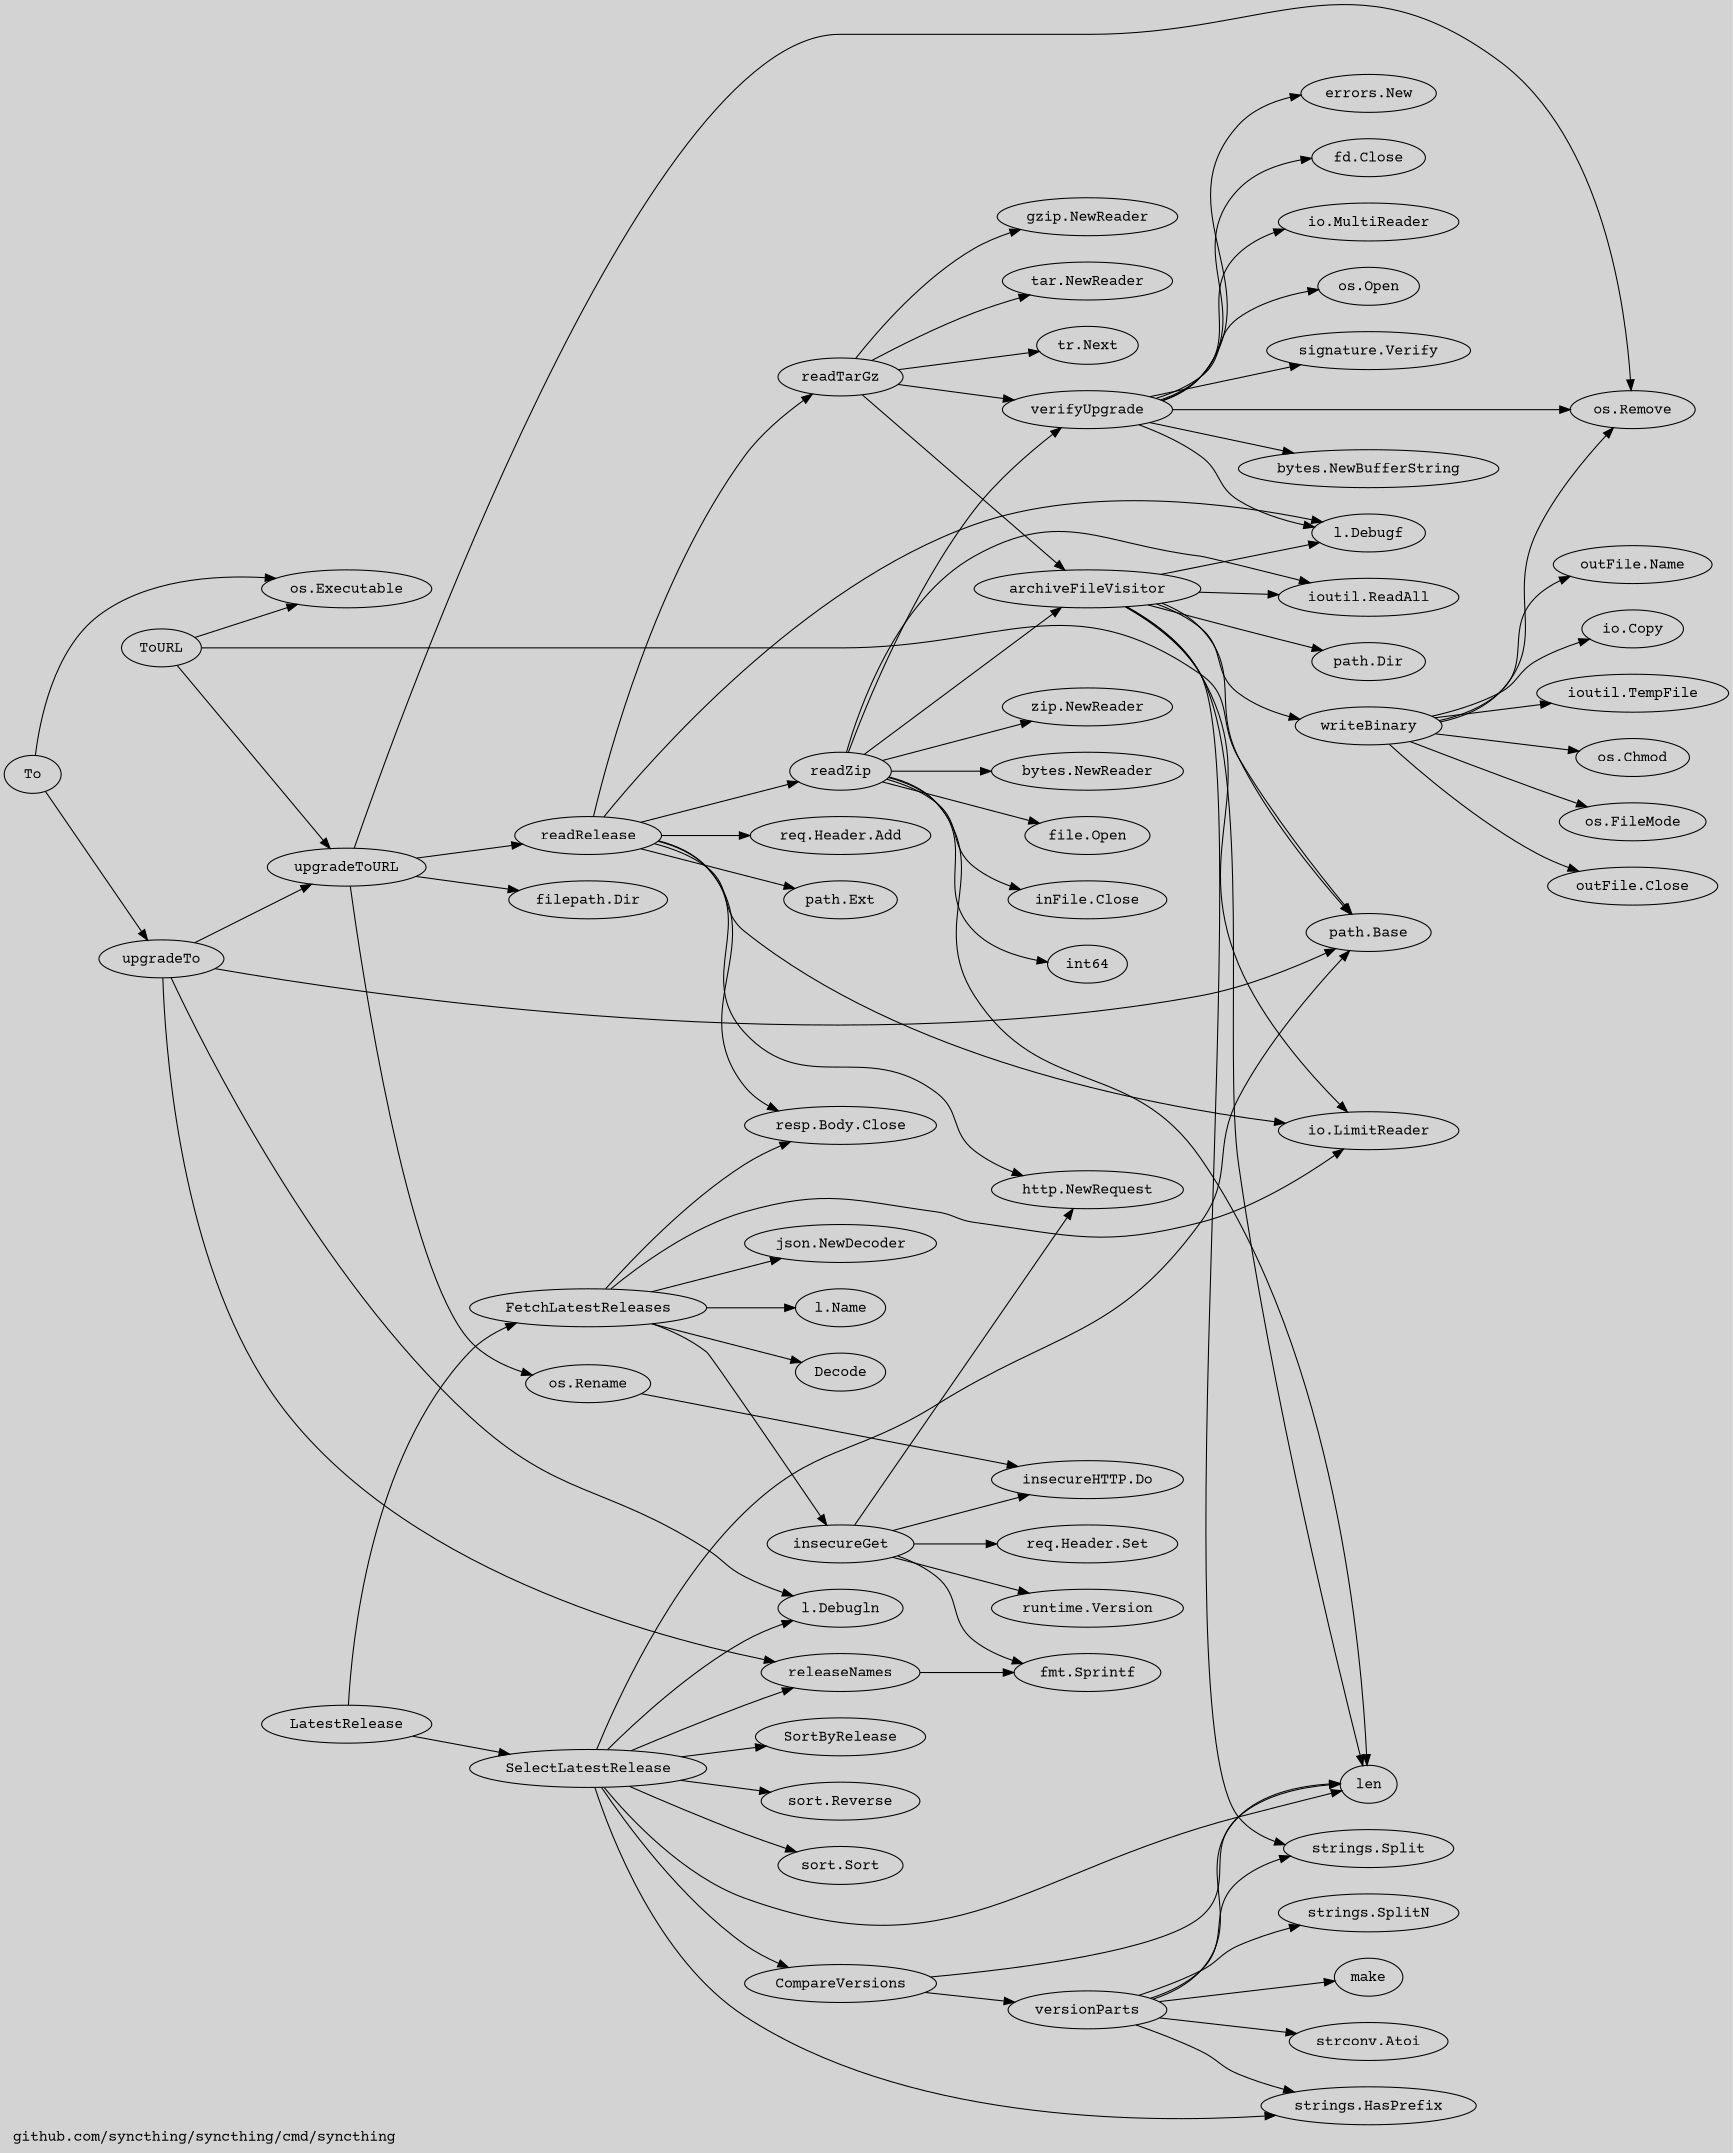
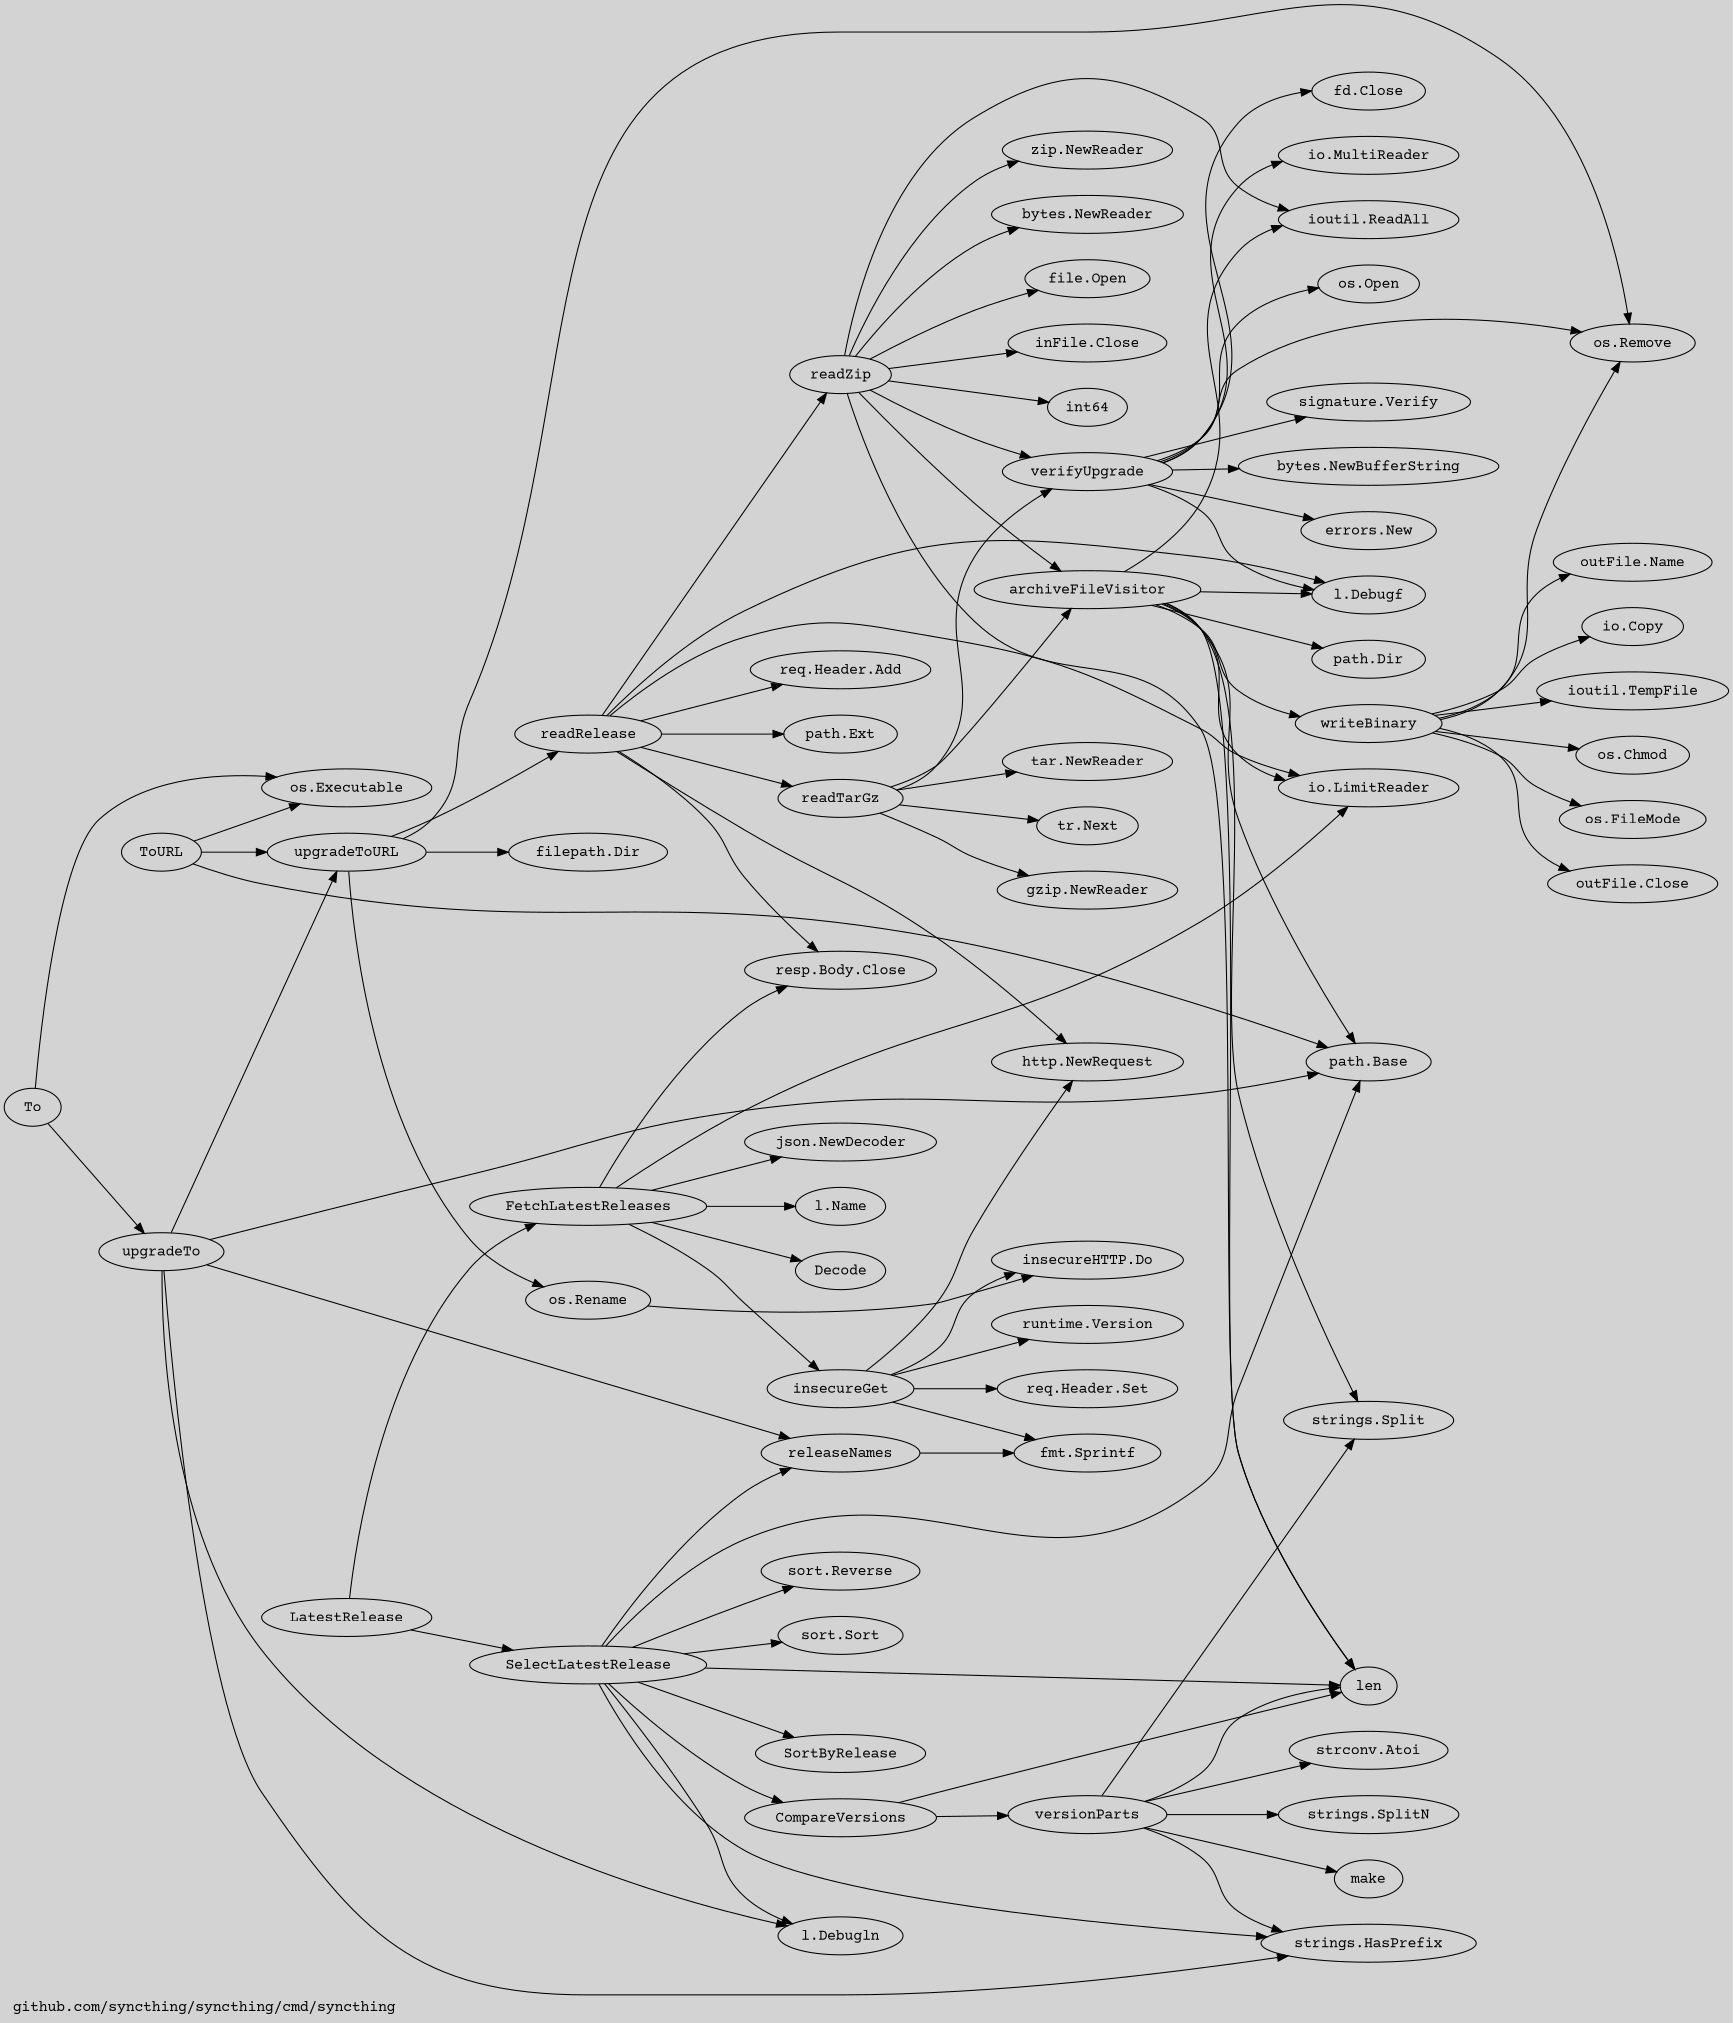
none -> (465, 1979)
